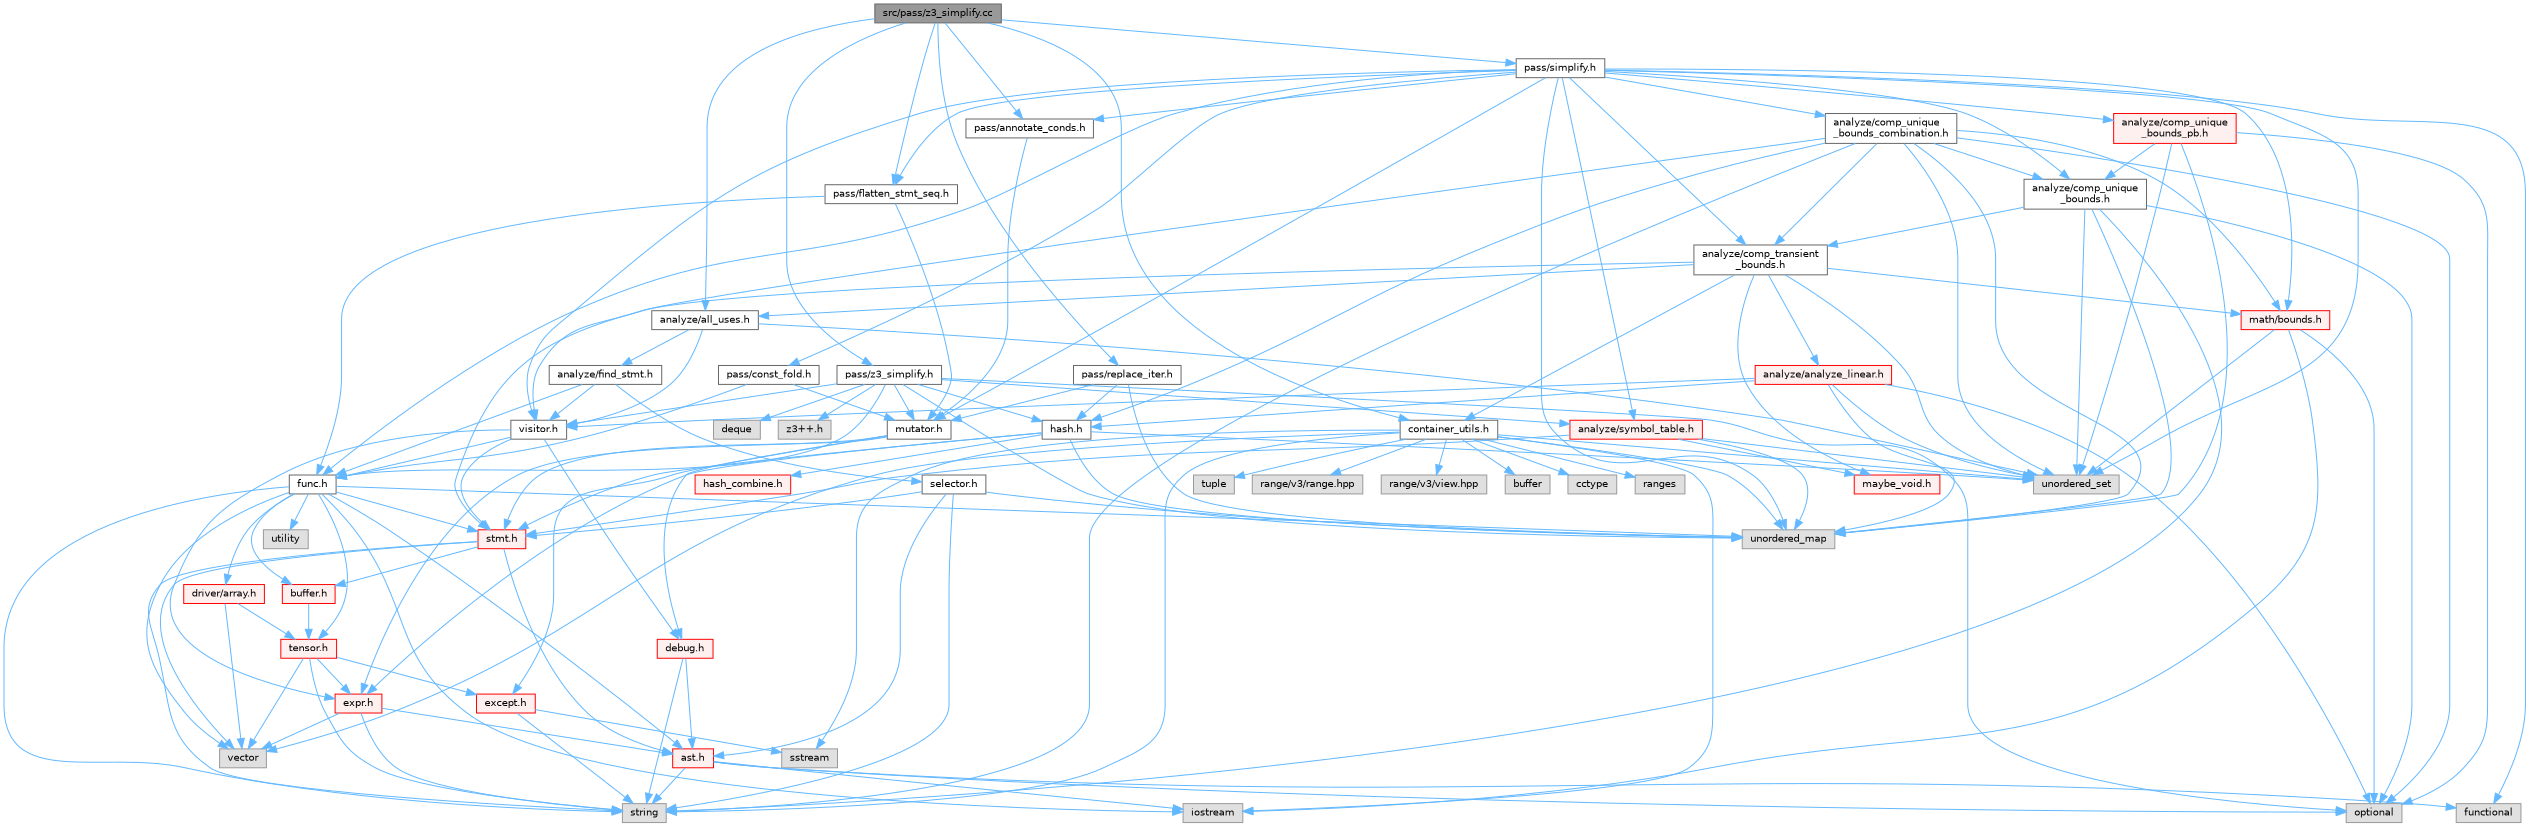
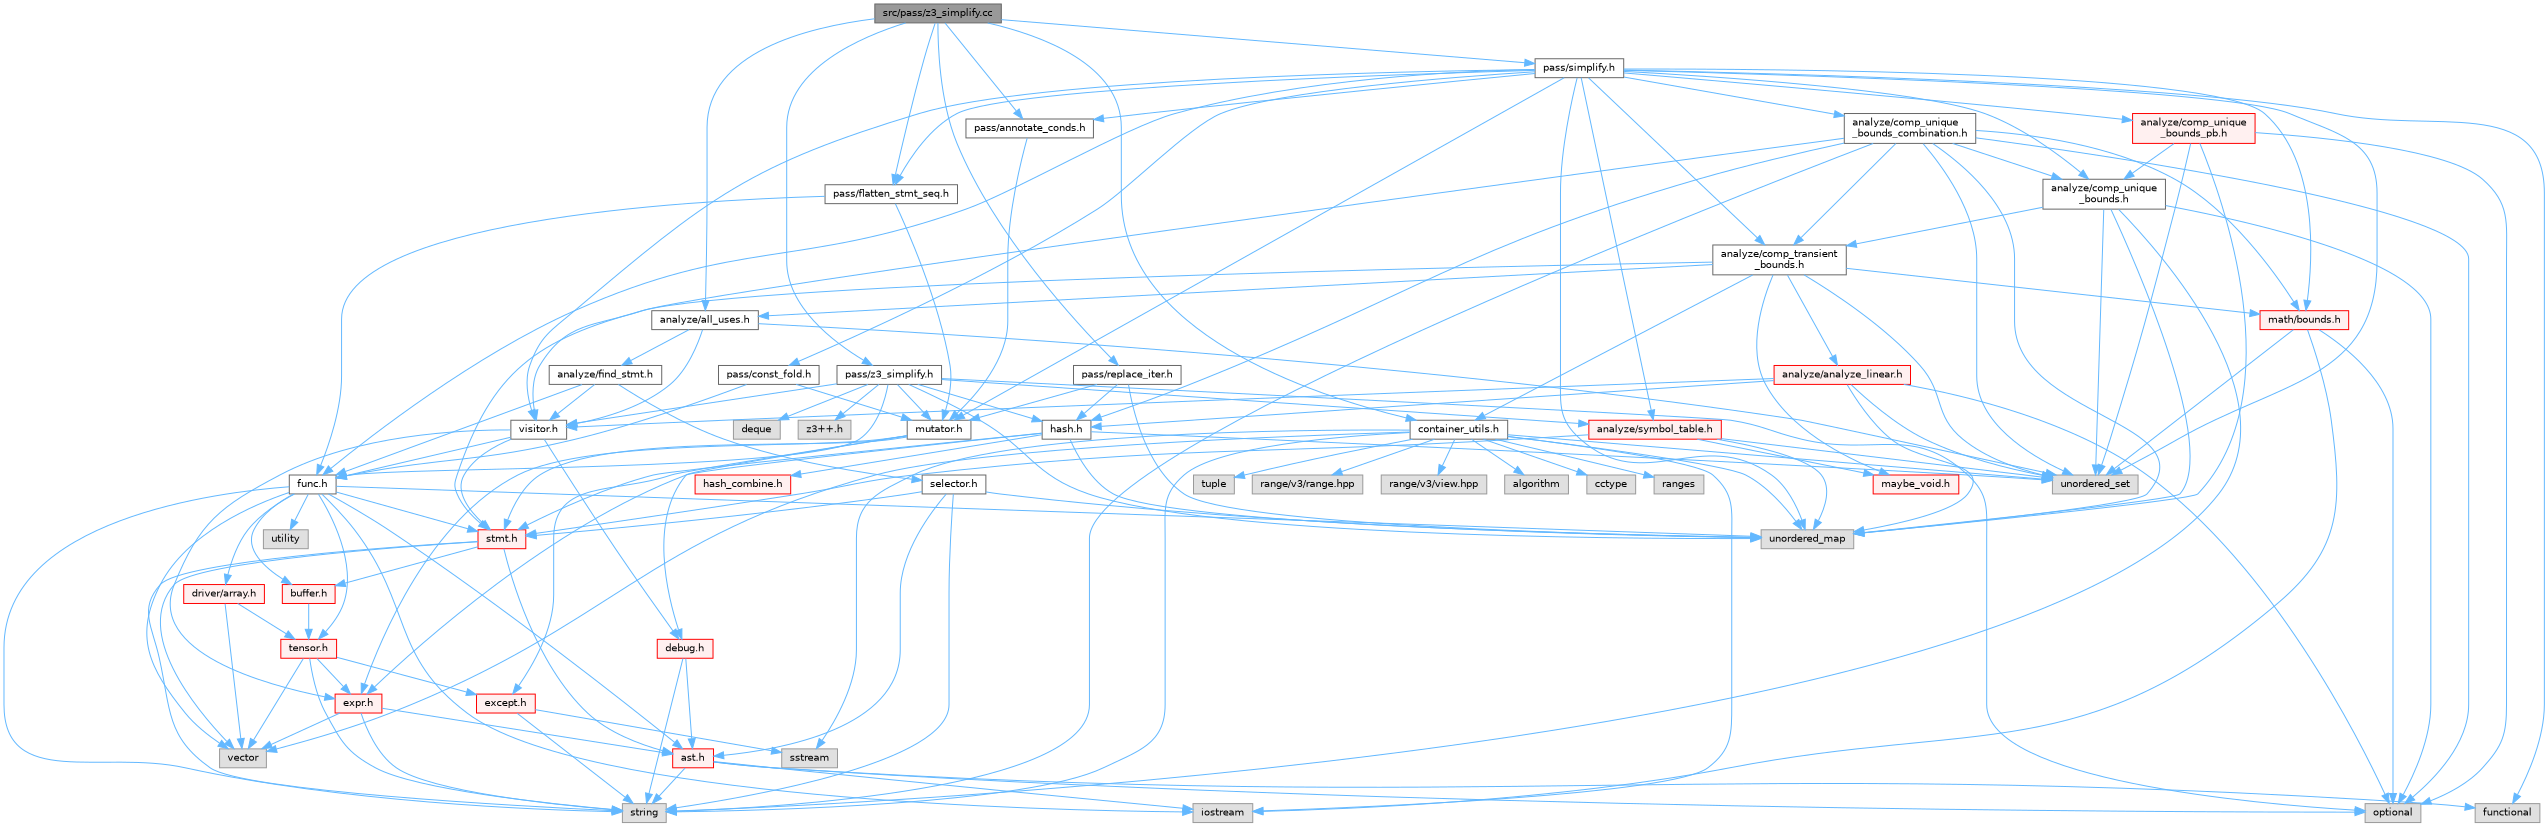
(1528, 484) -> (1537, 484)
